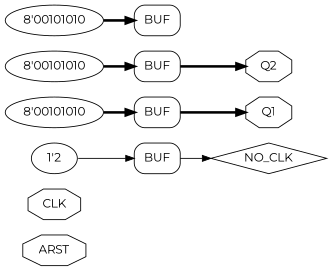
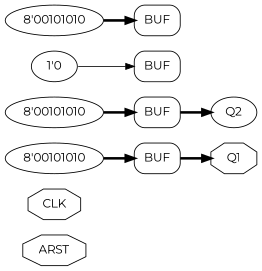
(269, 66) -> (234, 112)
(54, 158) -> (54, 66)
(269, 158) -> none
